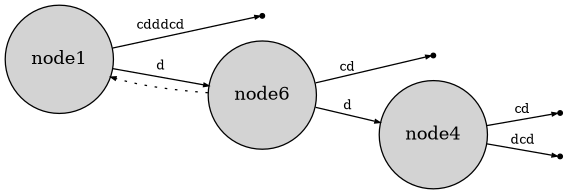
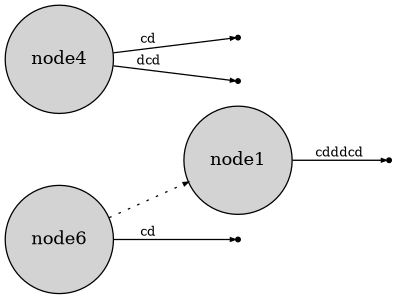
(158, 77) -> none
(345, 114) -> none
